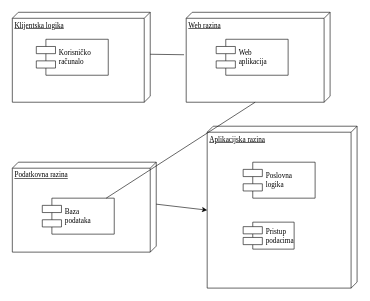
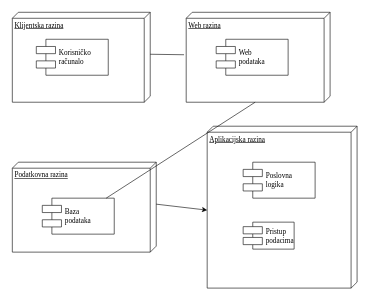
(44, 26) -> (45, 26)
(256, 57) -> (255, 57)
